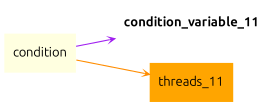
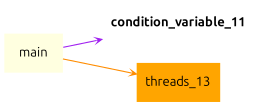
(40, 53) -> (34, 53)
(191, 82) -> (178, 82)
